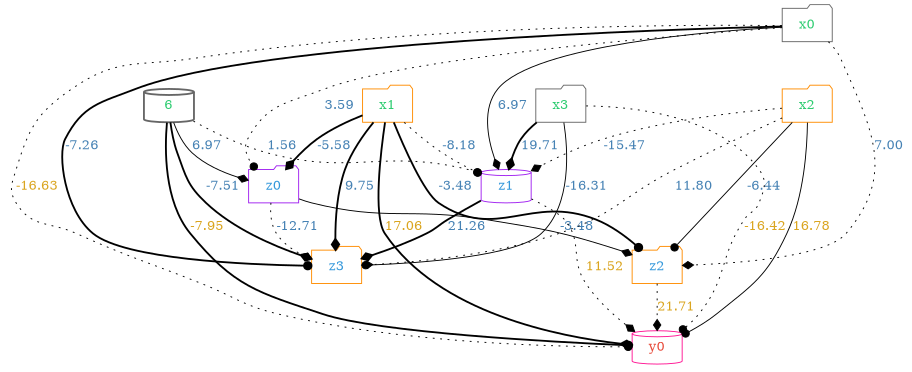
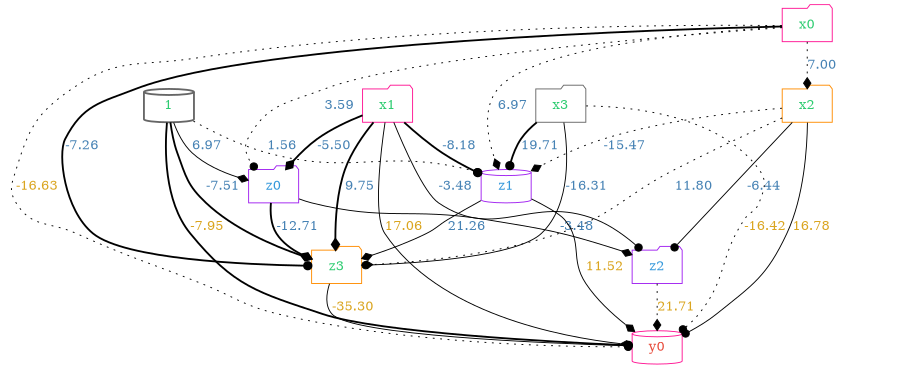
(807, 25) -> (807, 25)
(591, 50) -> (591, 50)
(169, 106) -> (169, 106)
(388, 106) -> (388, 106)
(520, 140) -> (520, 140)
(334, 146) -> (334, 146)
(437, 150) -> (437, 150)
(861, 213) -> (807, 60)
(509, 217) -> (509, 217)
(429, 232) -> (429, 232)
(277, 234) -> (277, 234)
(577, 260) -> (577, 260)
(337, 267) -> (337, 267)
(657, 267) -> (657, 267)
(441, 287) -> (441, 287)
none -> (461, 337)
